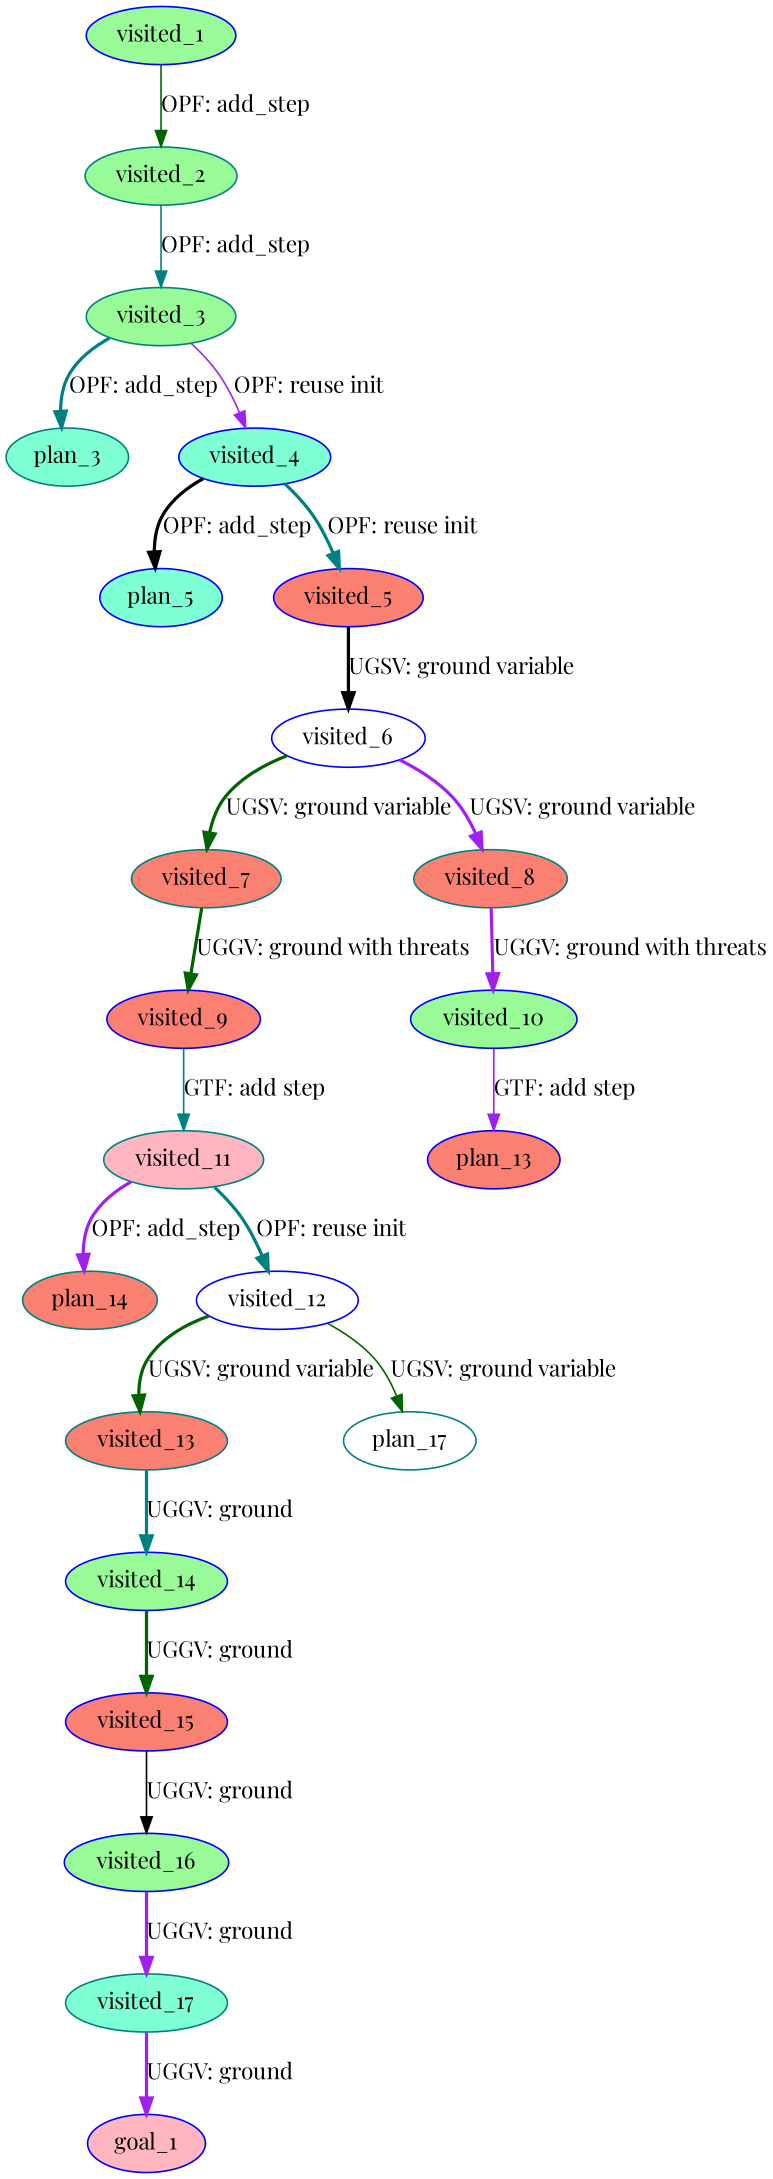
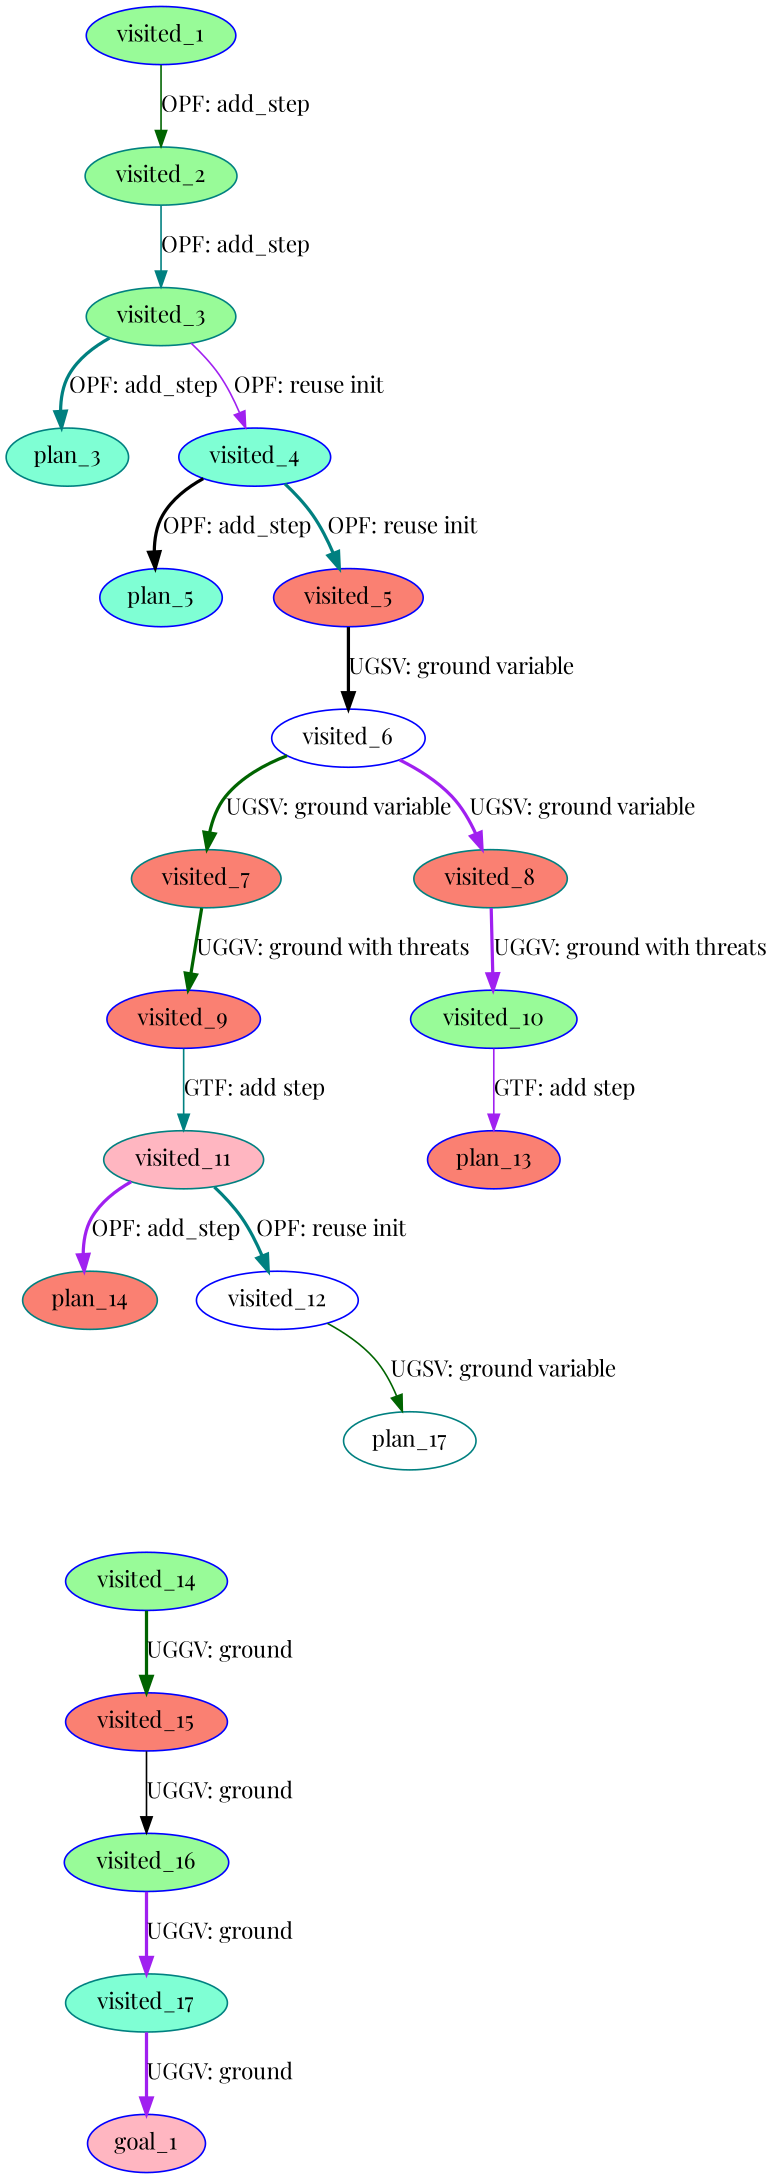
(147, 1441) -> none
